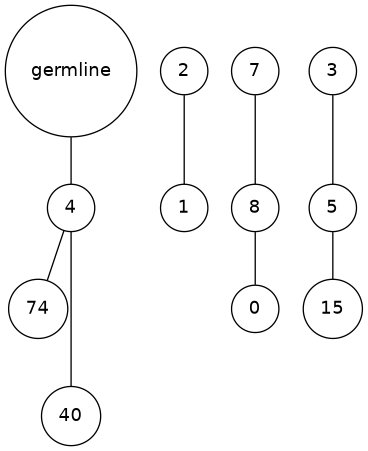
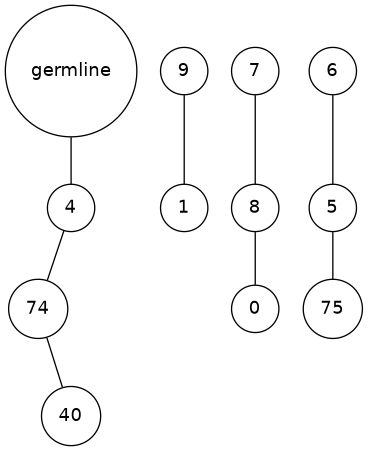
(184, 71) -> (184, 71)
(333, 71) -> (333, 71)
(71, 309) -> (55, 362)
(333, 309) -> (333, 309)
